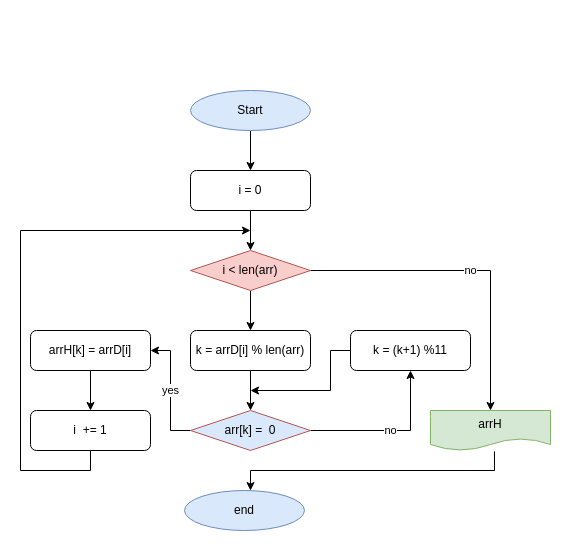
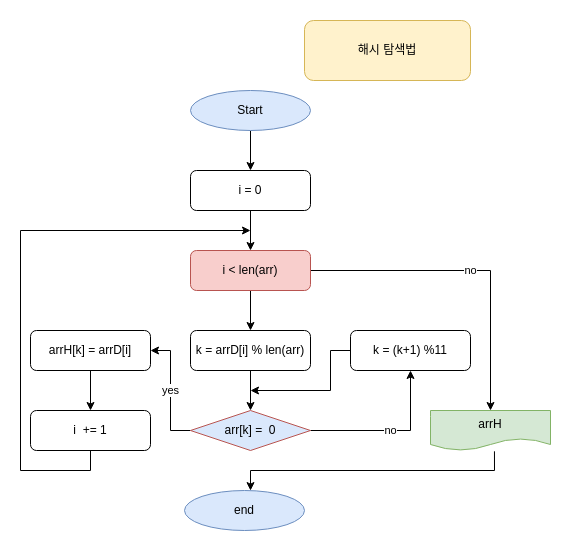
none -> (388, 51)
(251, 271) -> (251, 271)
